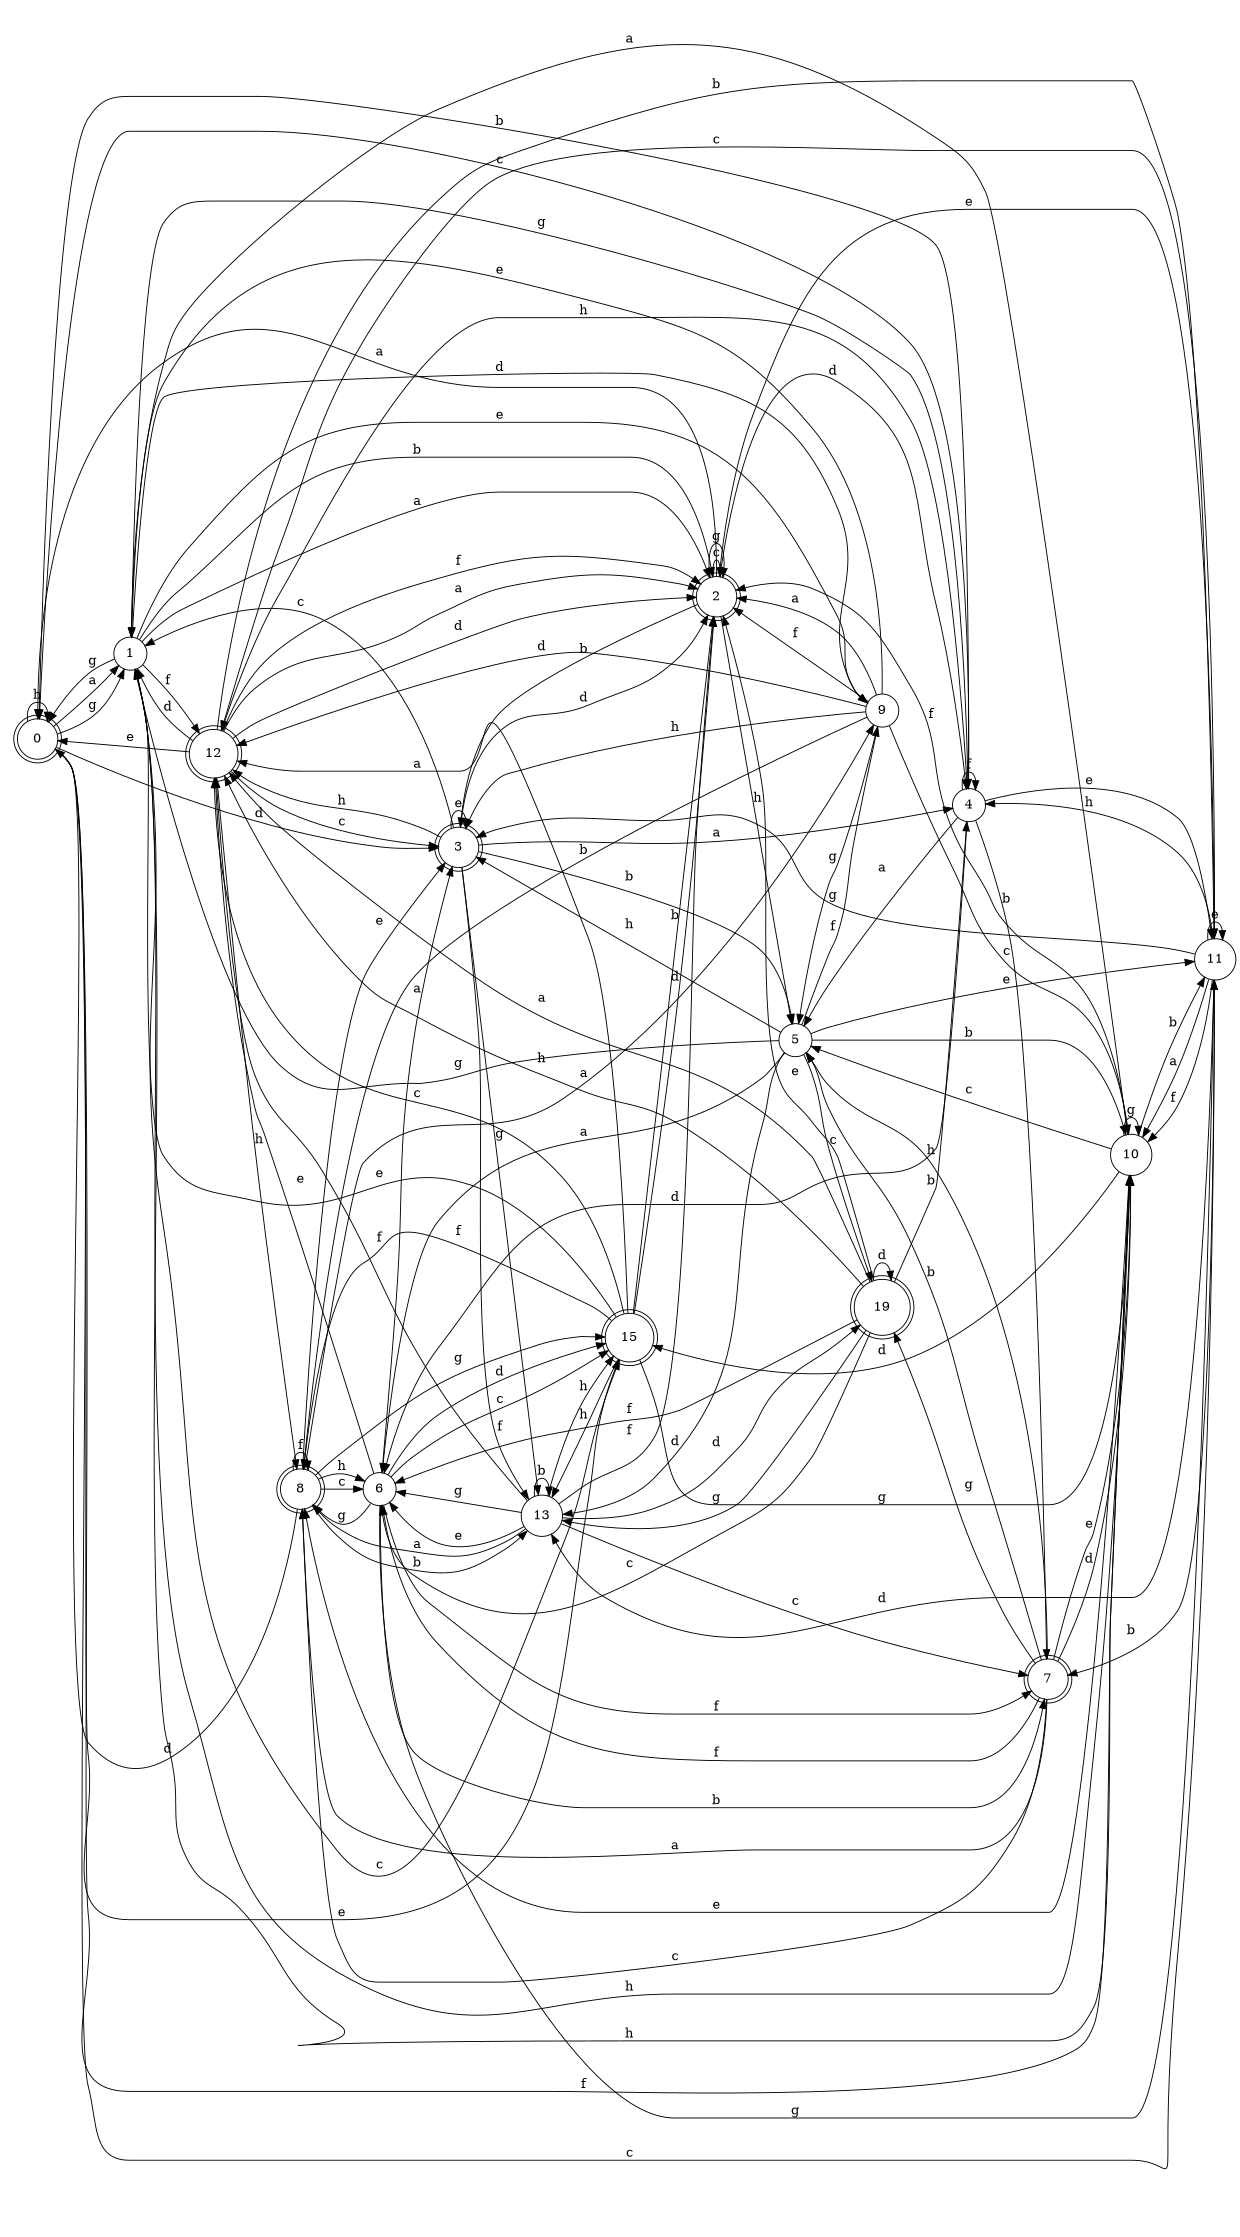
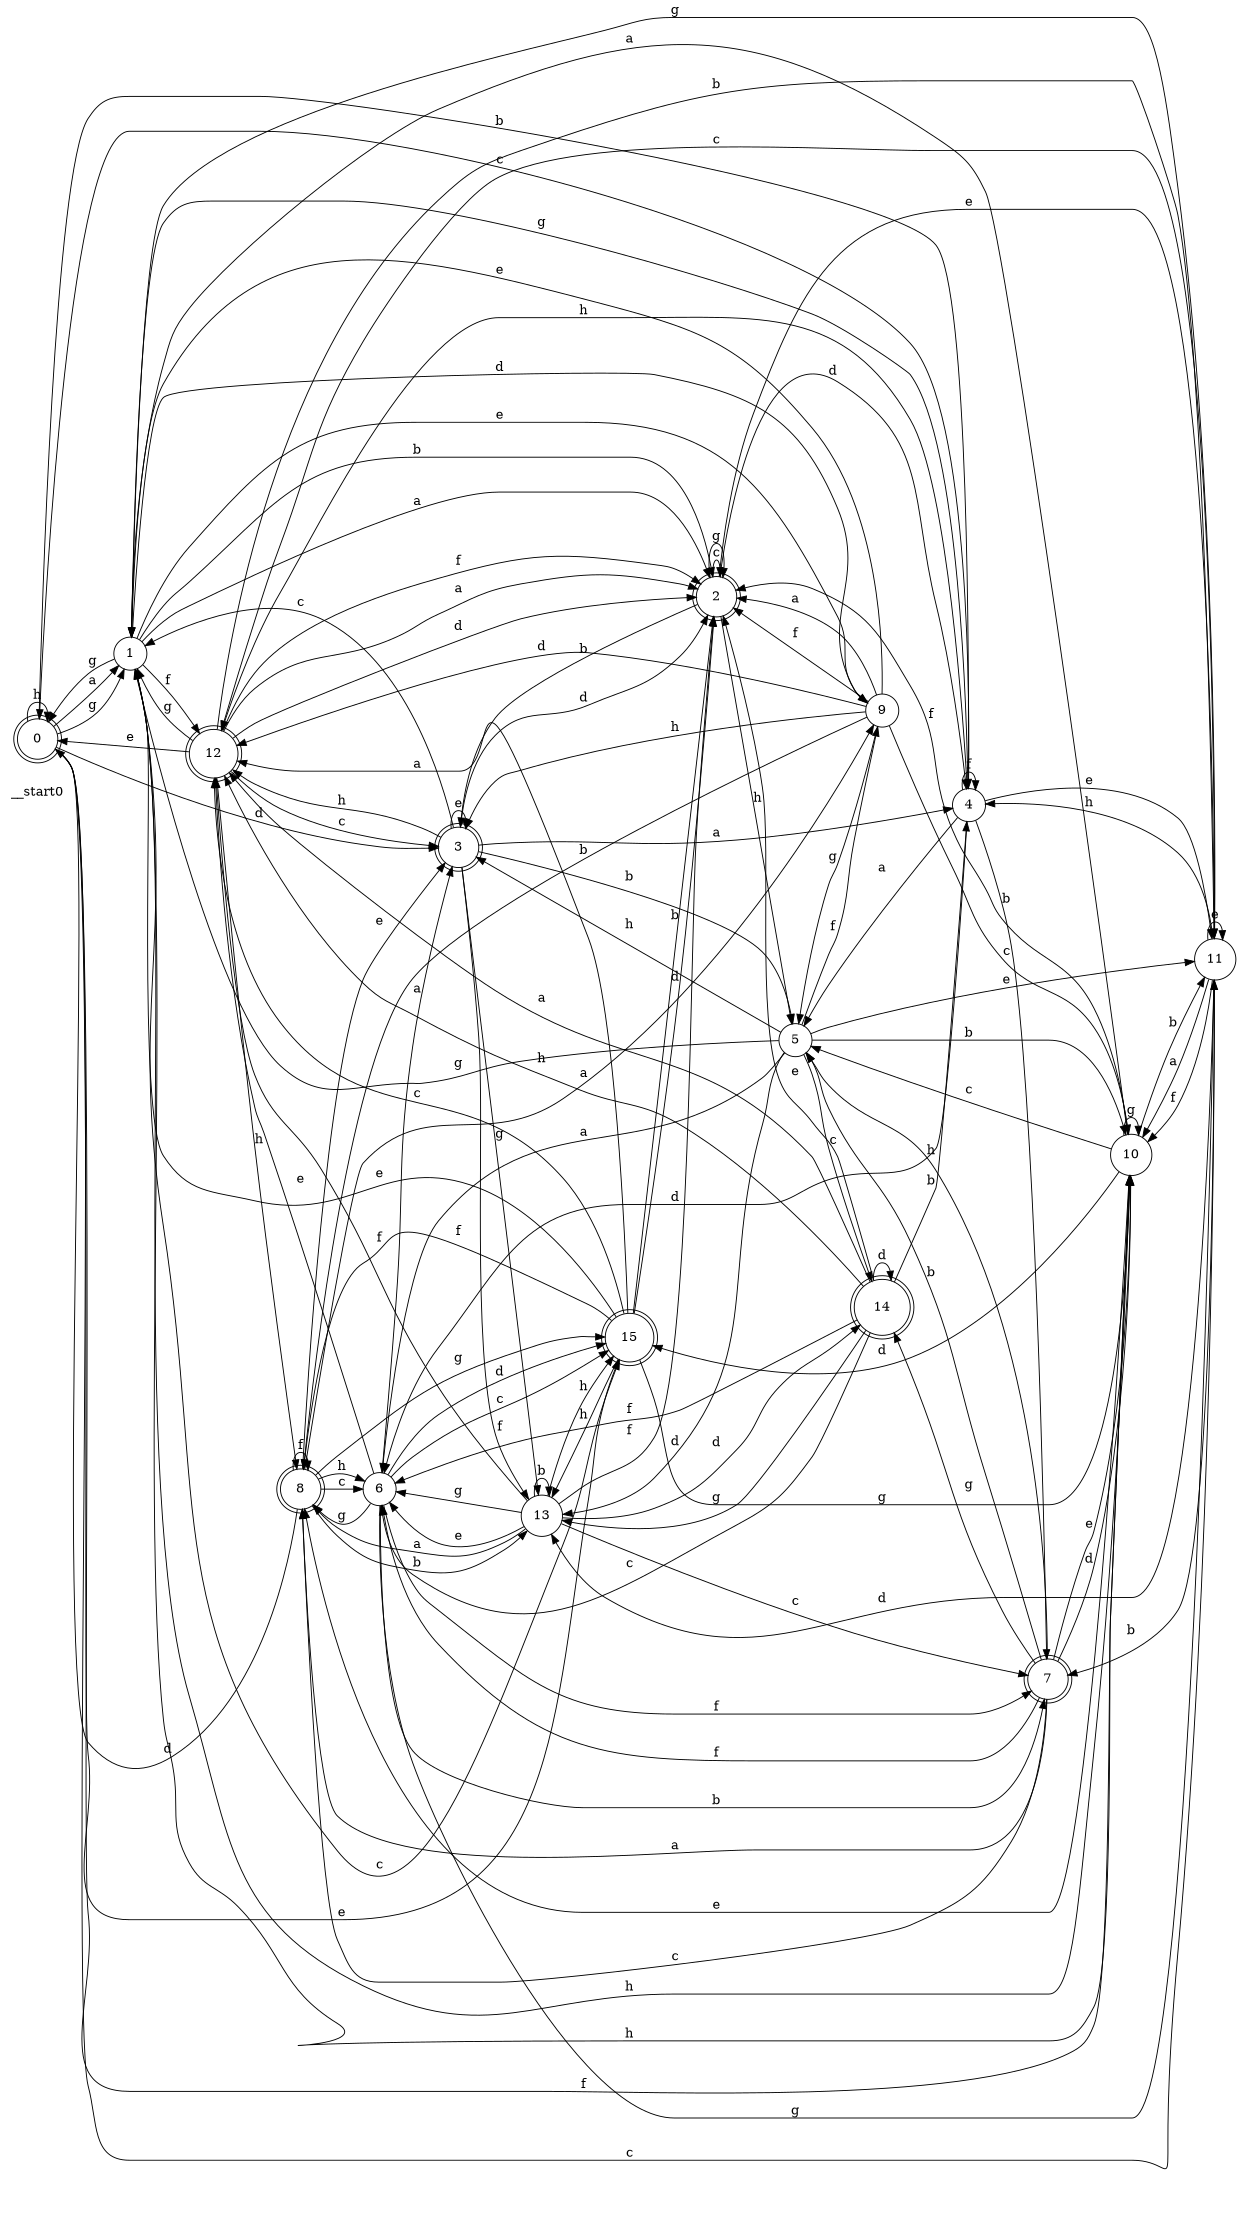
(320, 342) -> none
(168, 707) -> (168, 707)
none -> (38, 792)
(809, 887) -> (881, 17)
(882, 1307) -> (882, 1307)
